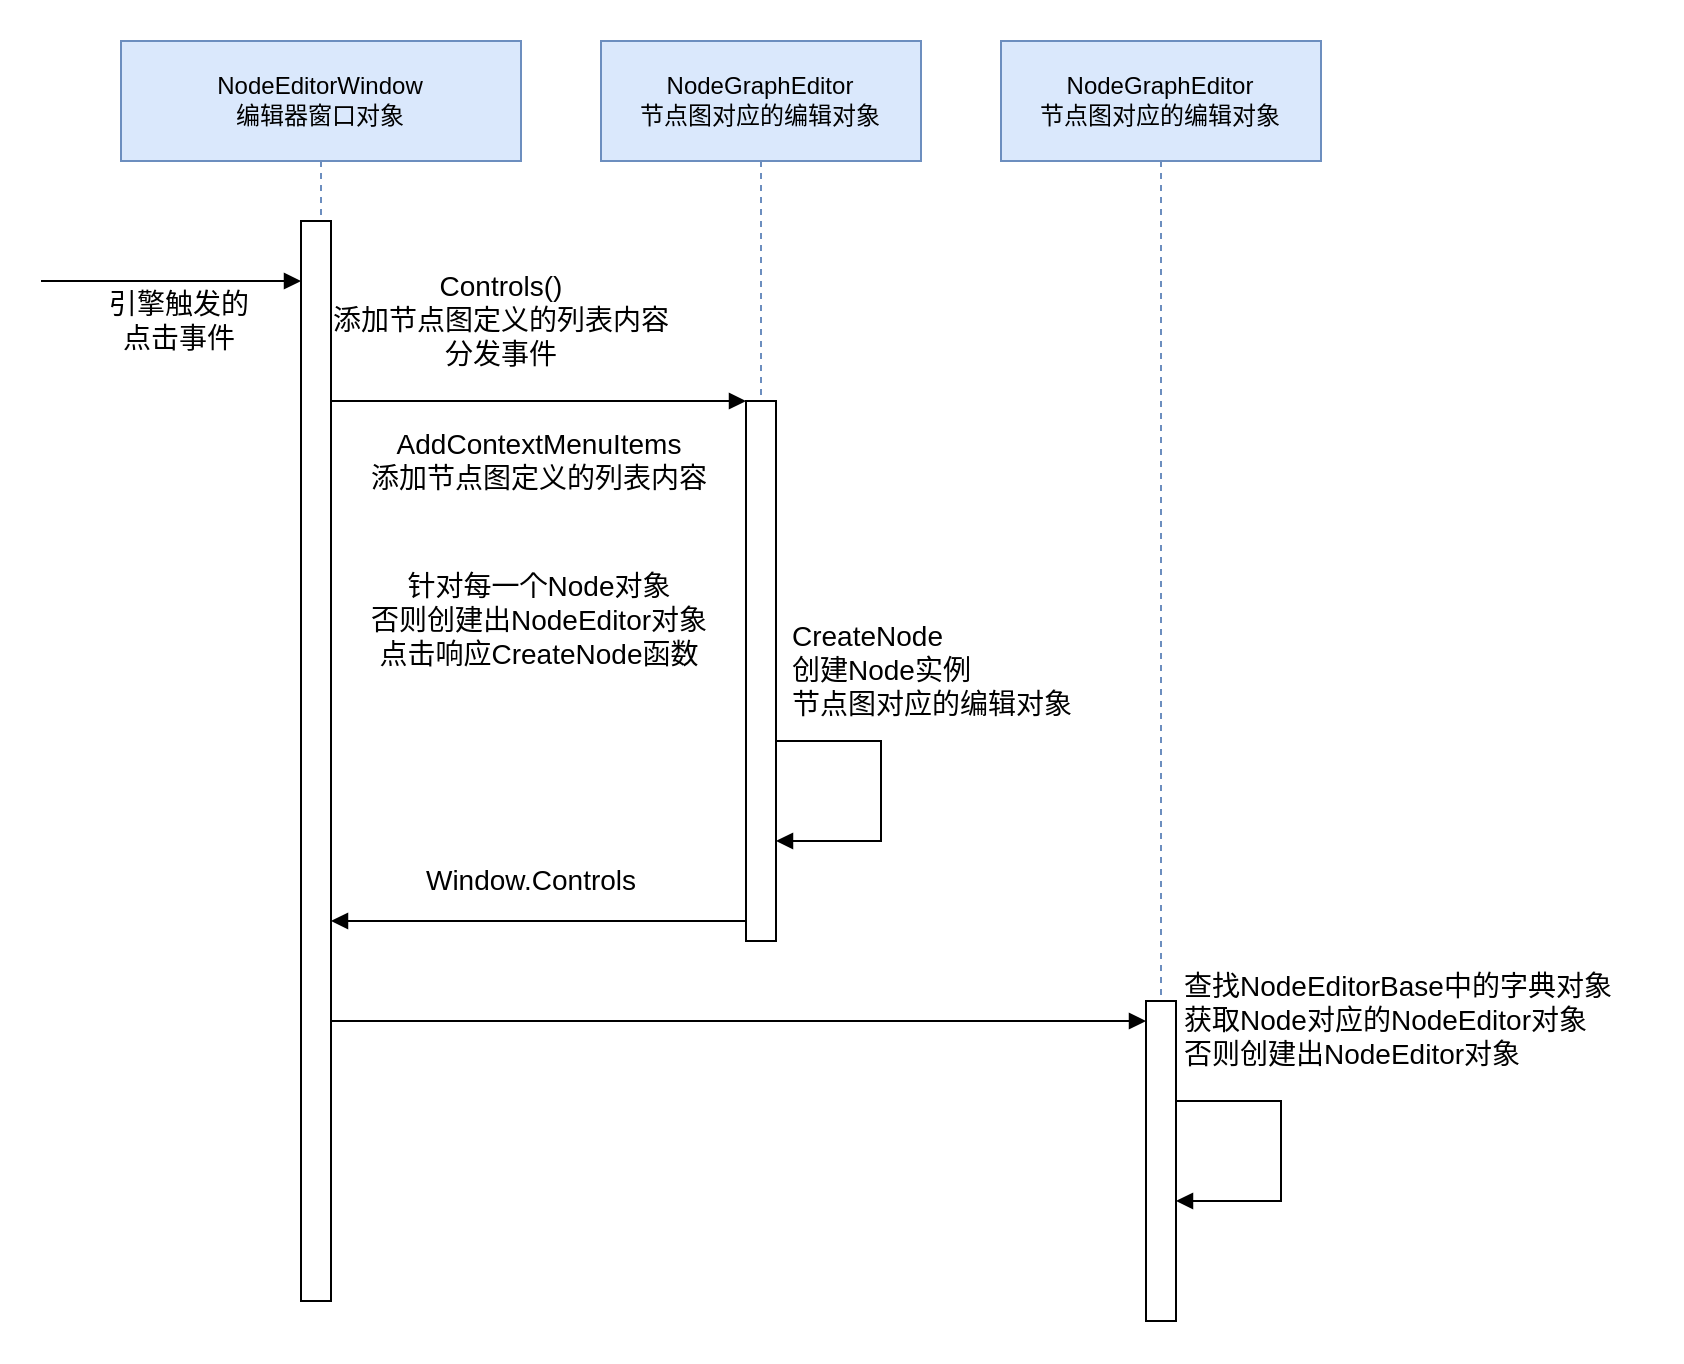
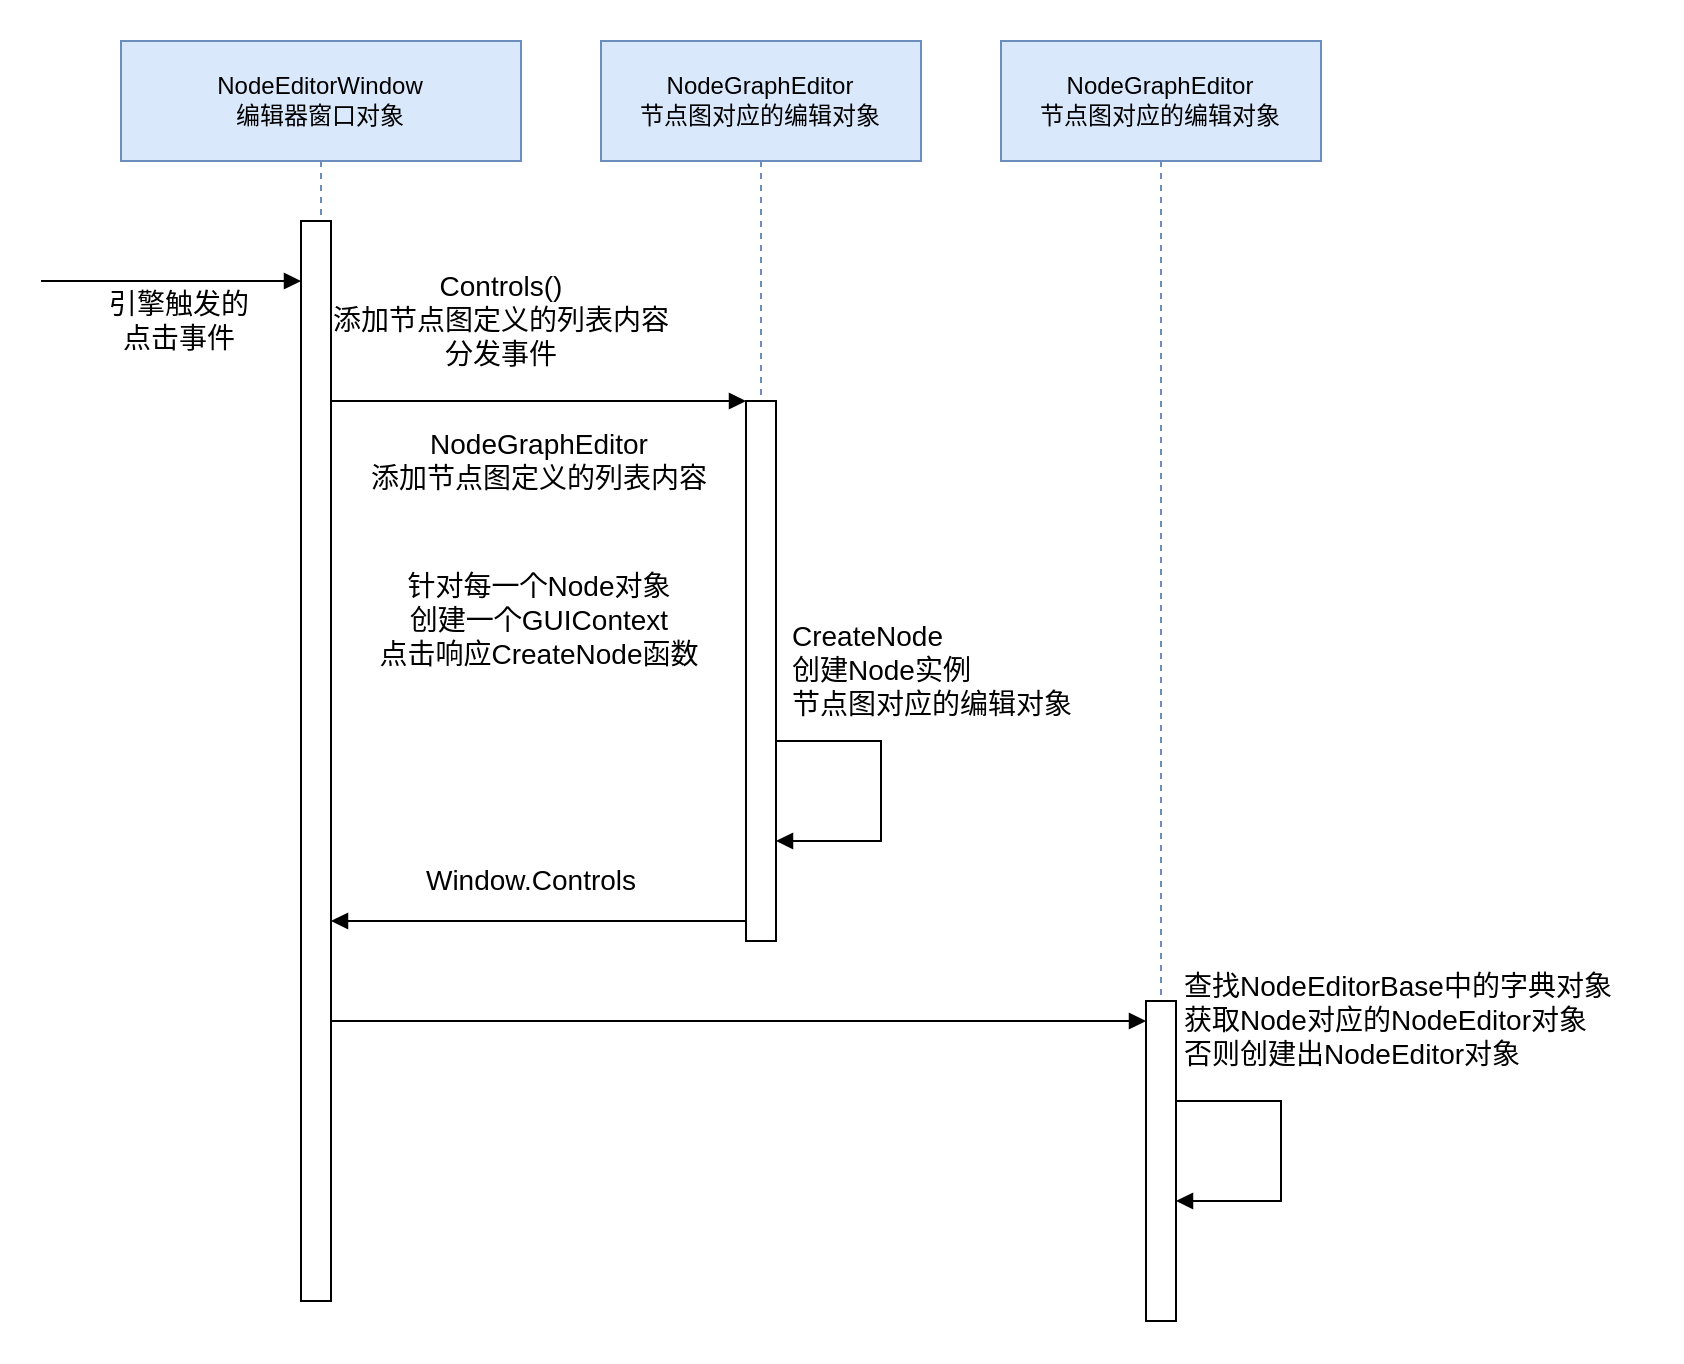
(540, 461) -> (540, 461)
(540, 621) -> (540, 621)
